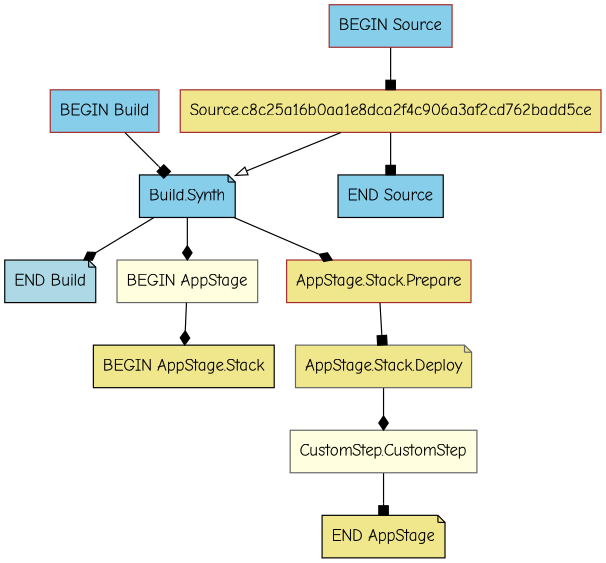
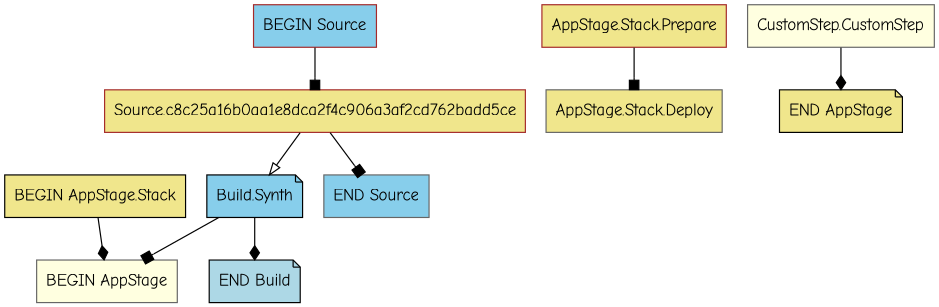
(105, 111) -> none
(391, 196) -> (376, 196)
(187, 232) -> (186, 236)
(276, 236) -> none
(186, 317) -> (100, 232)
(384, 366) -> (634, 111)
(384, 402) -> none
(384, 488) -> (841, 62)
